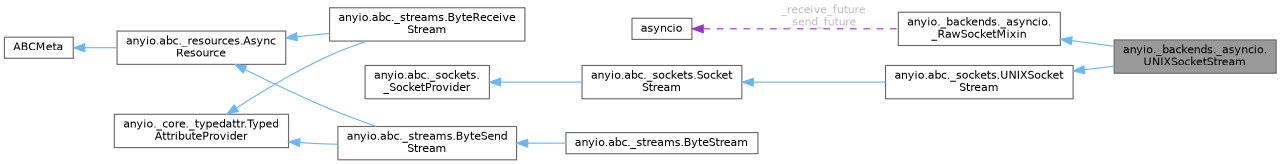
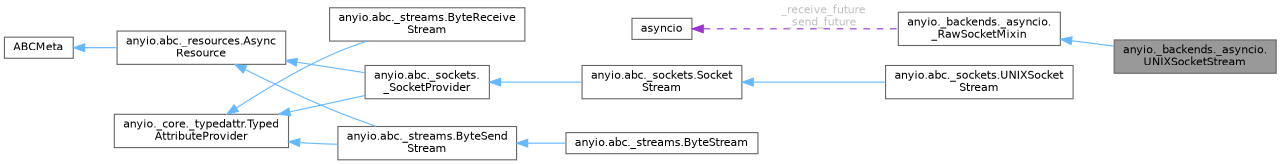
(313, 35) -> (331, 67)
(1099, 68) -> none
none -> (333, 102)
